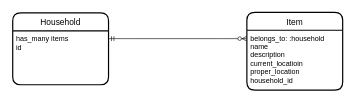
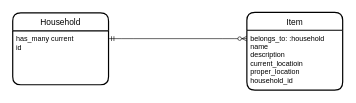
(42, 39) -> (47, 39)
